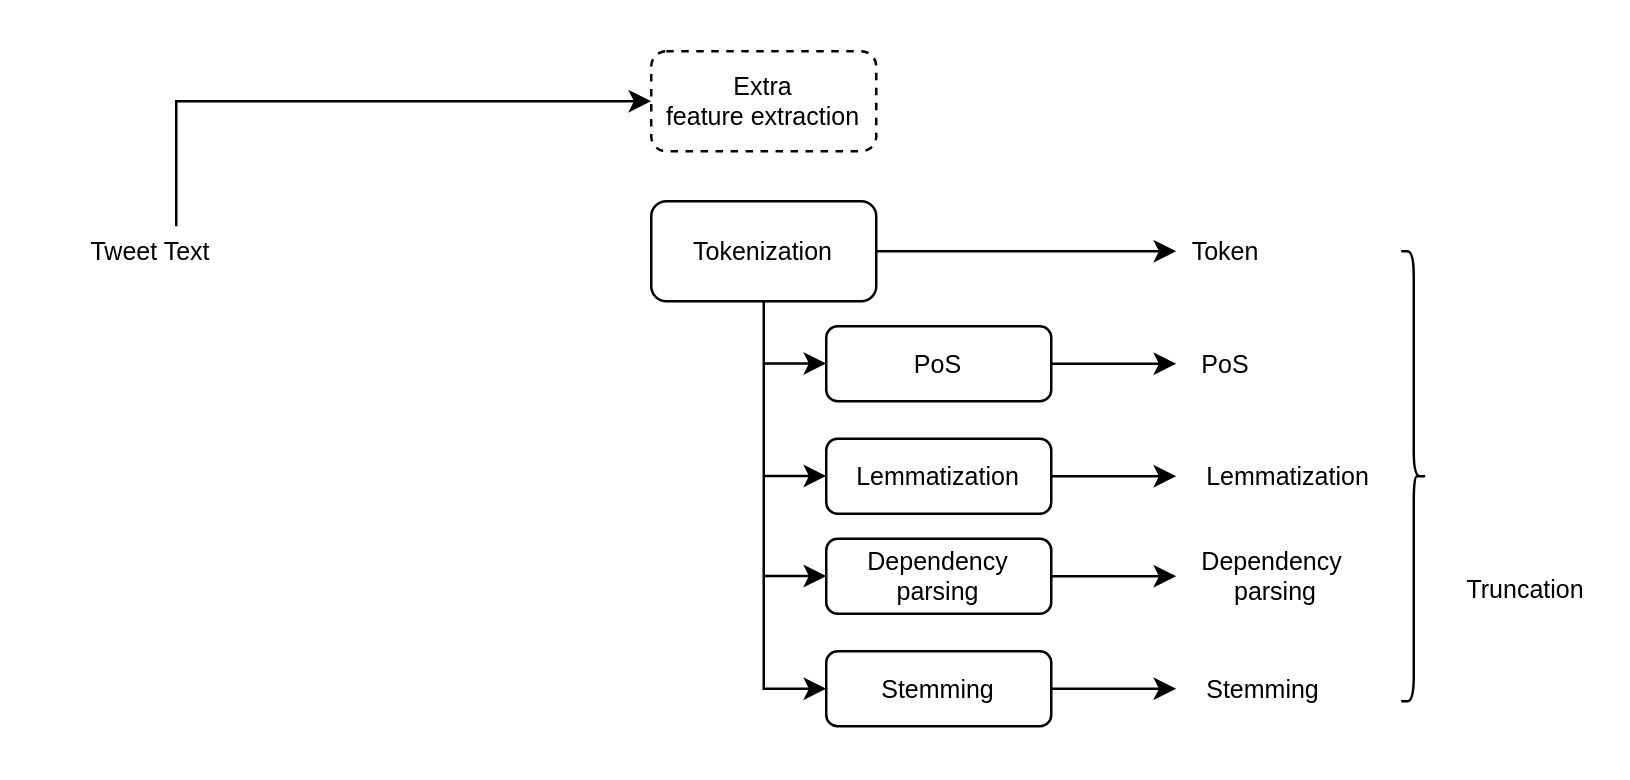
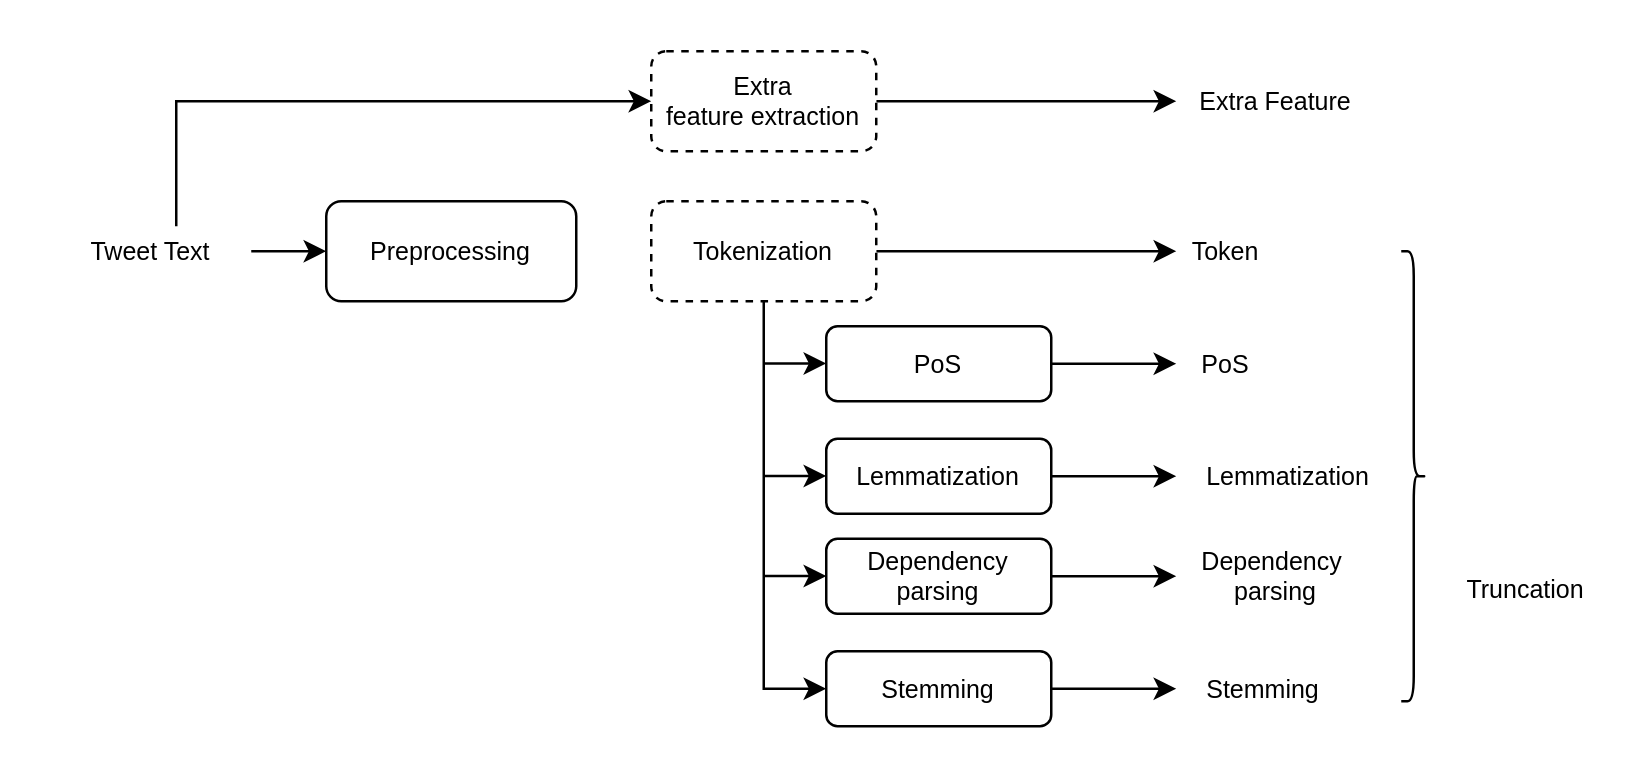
none -> (1018, 101)
none -> (1276, 101)
none -> (297, 251)
none -> (451, 251)
(764, 251) -> (764, 251)
